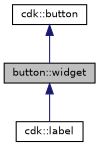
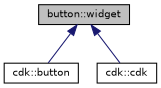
(50, 49) -> (59, 48)
(50, 132) -> (127, 73)
